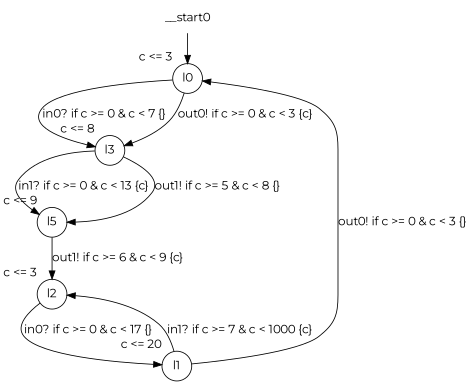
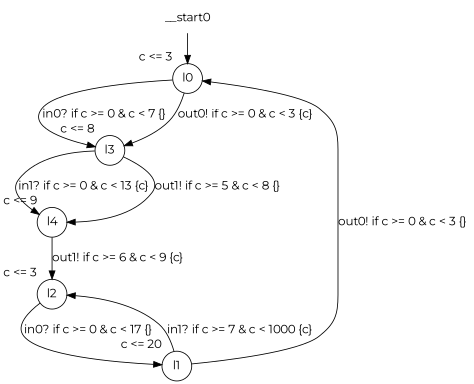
(52, 222) -> (52, 222)
